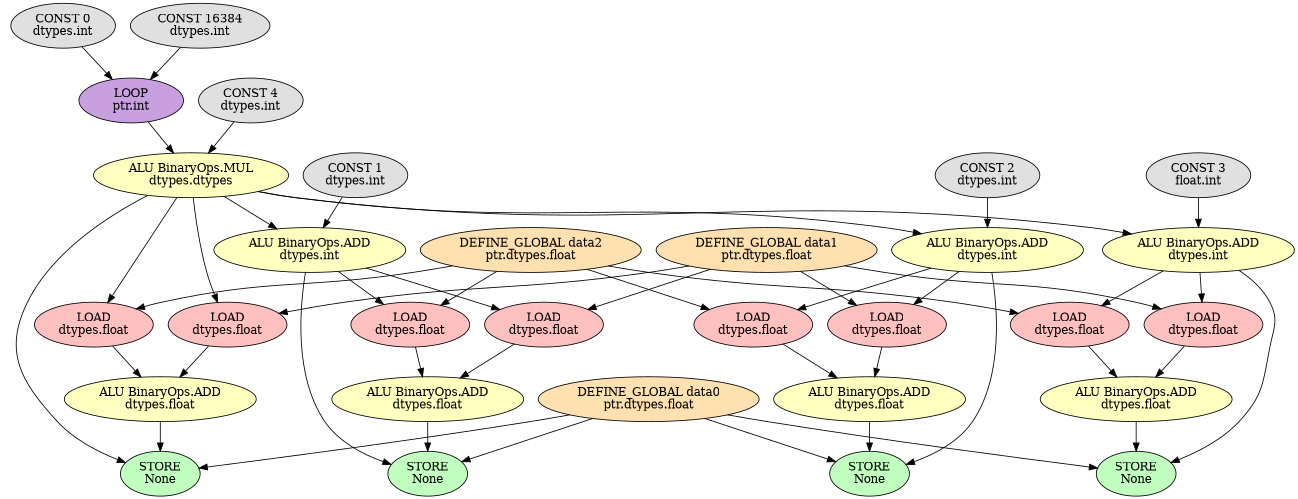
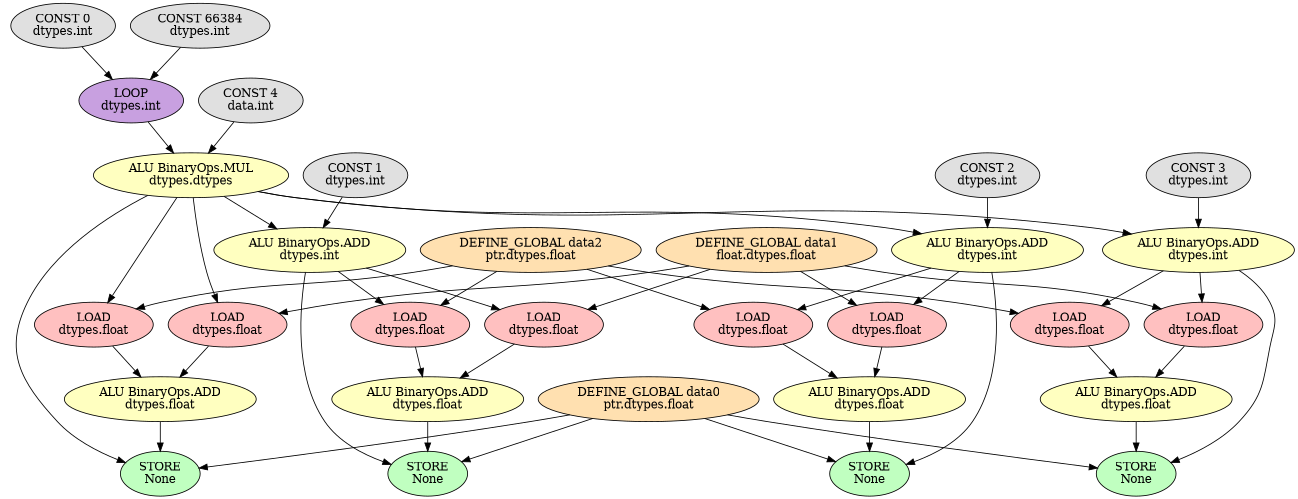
(200, 26) -> (200, 26)
(131, 100) -> (131, 100)
(251, 100) -> (251, 100)
(1198, 175) -> (1198, 175)
(767, 250) -> (767, 250)
